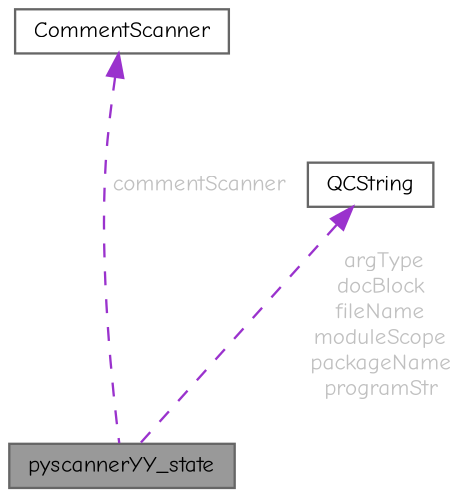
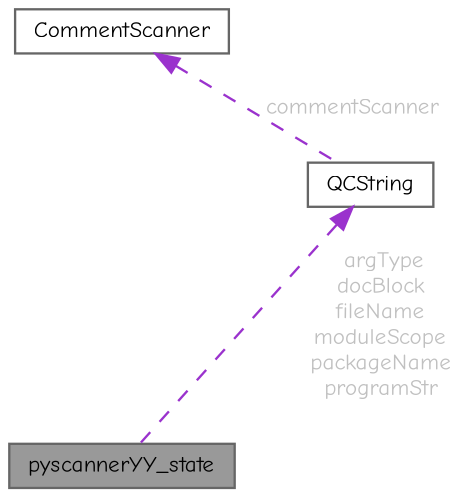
(105, 260) -> (256, 114)
